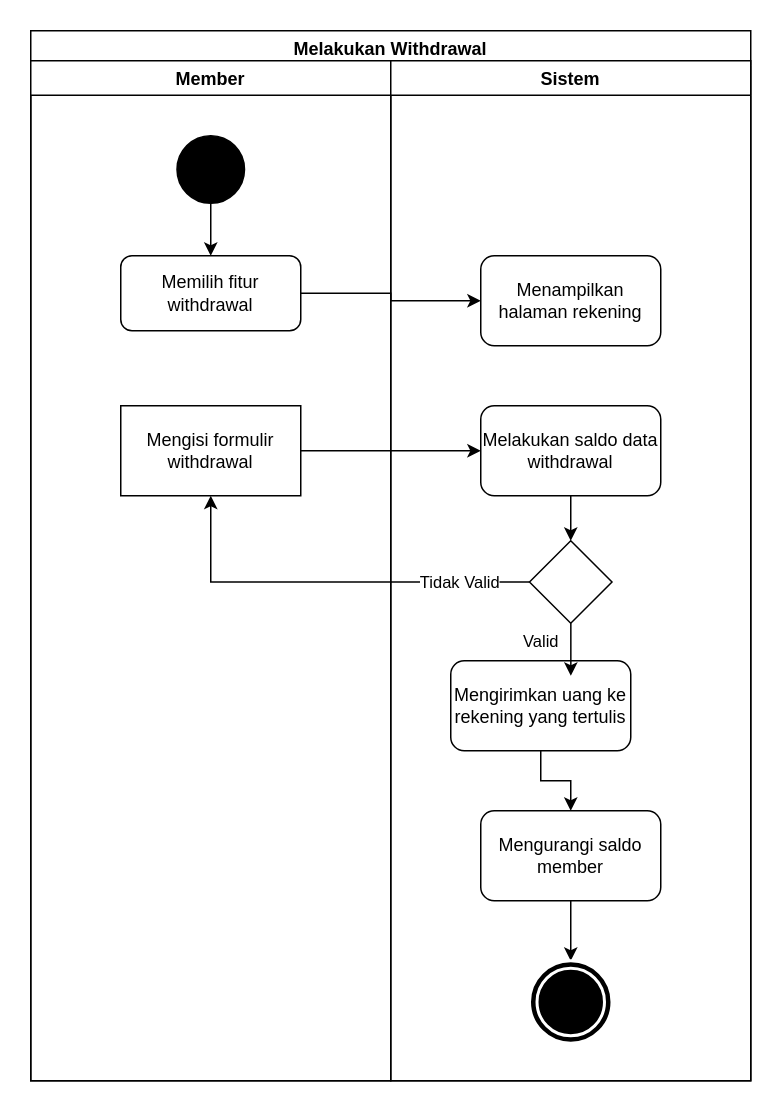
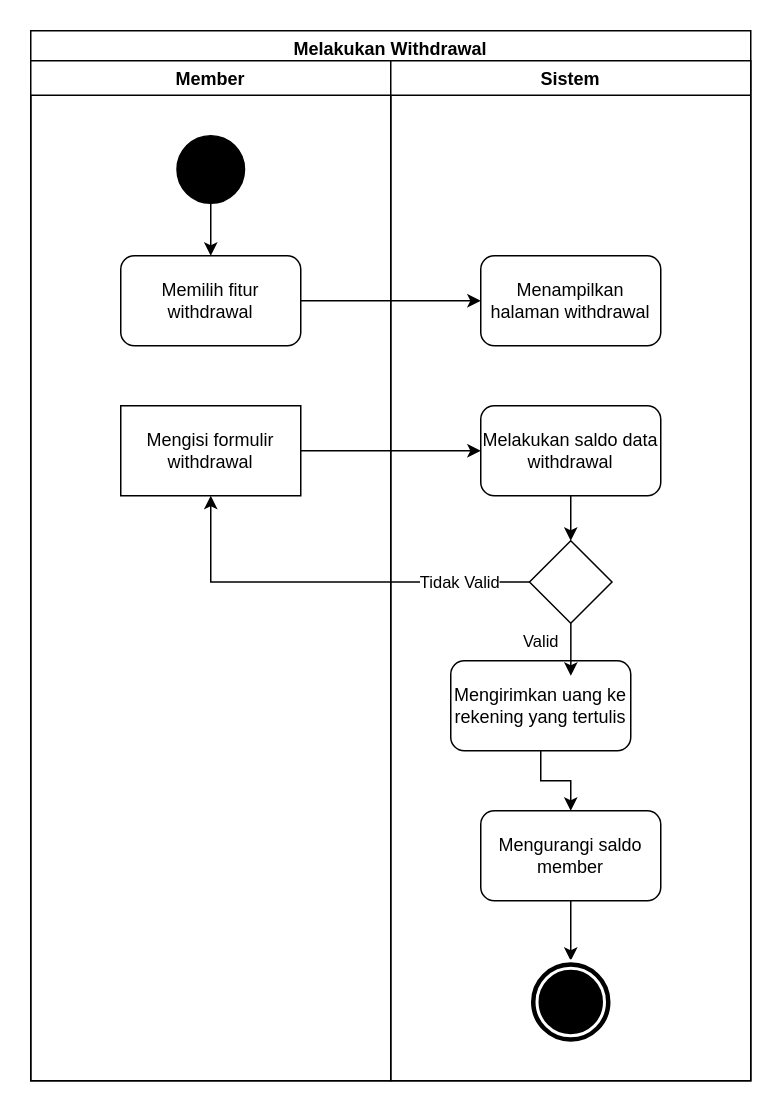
(211, 293) -> (211, 301)
(571, 301) -> (571, 301)
